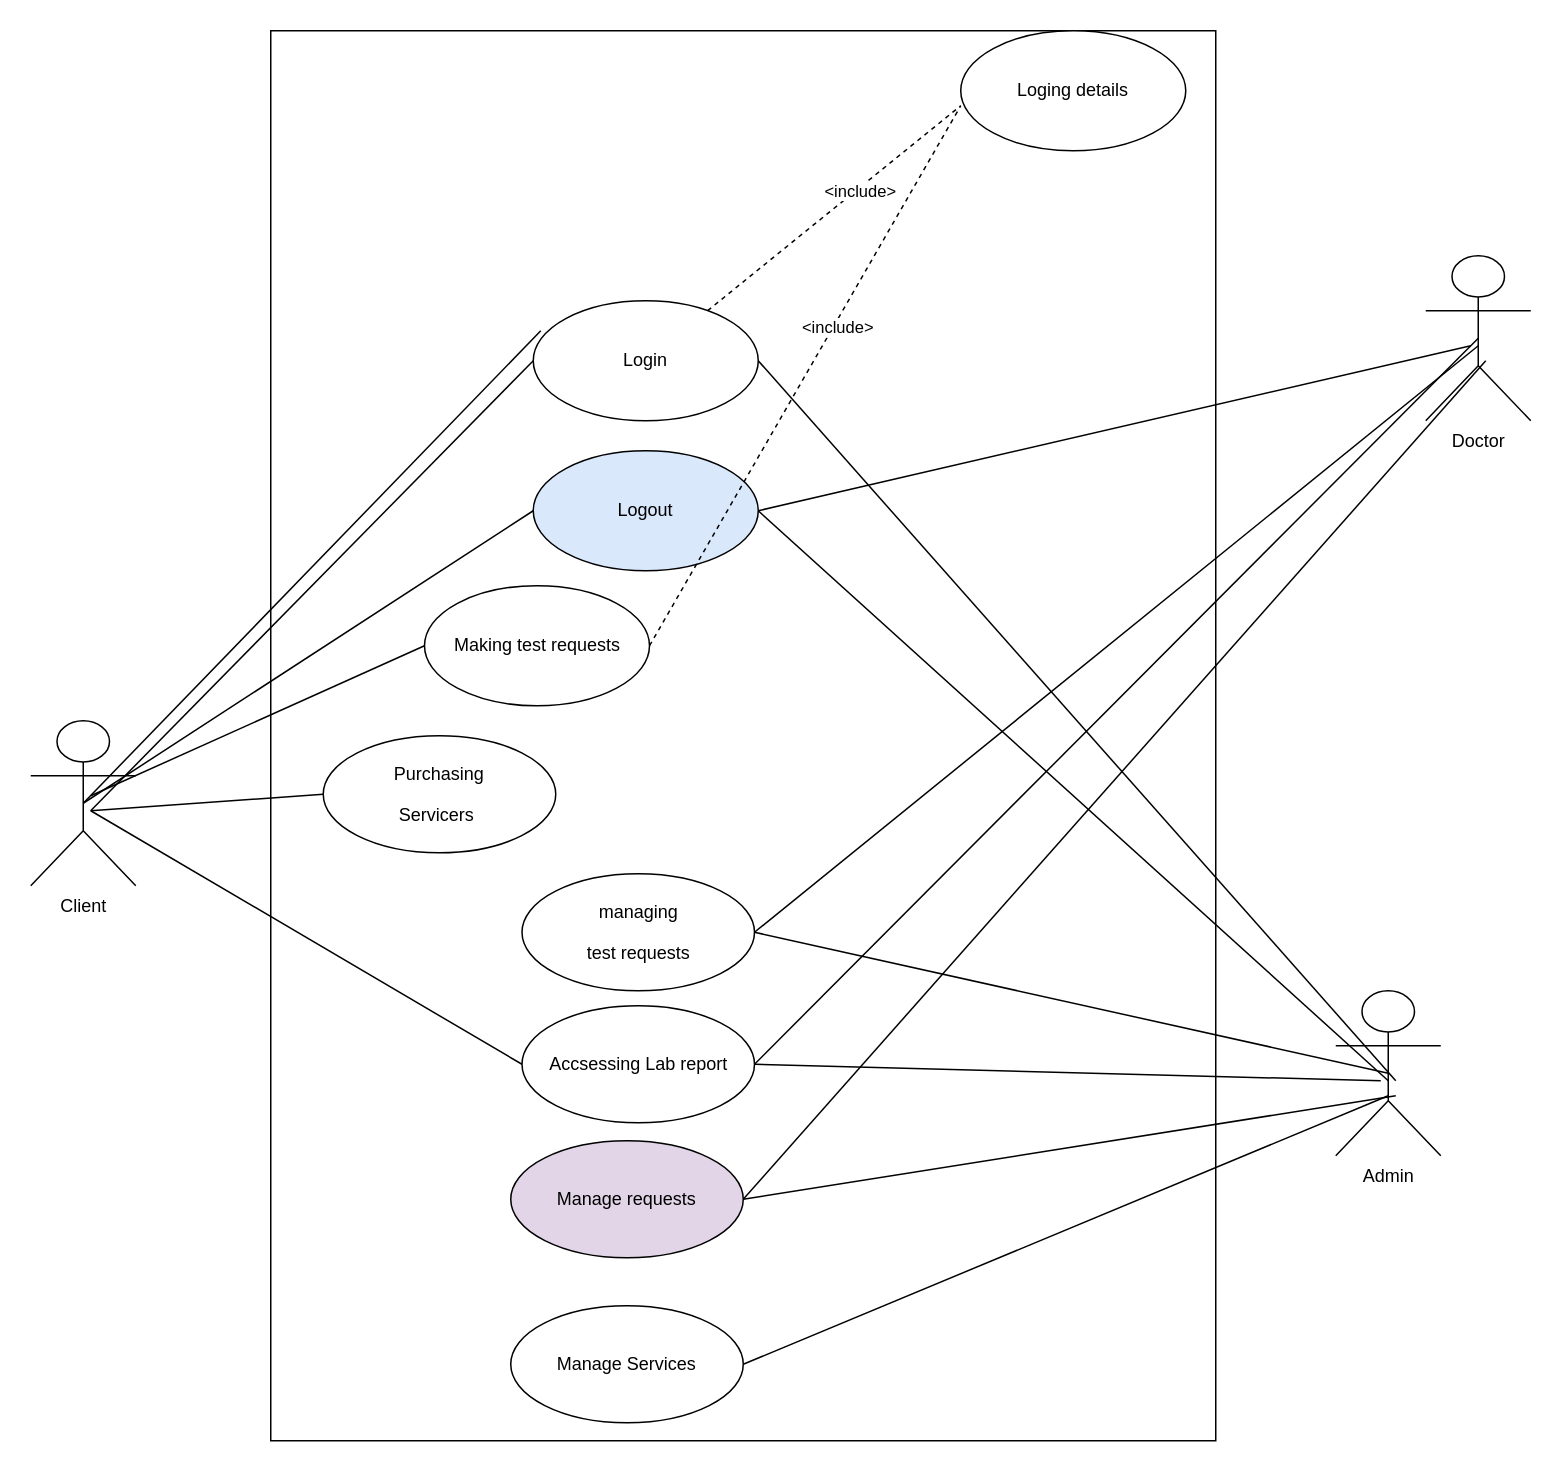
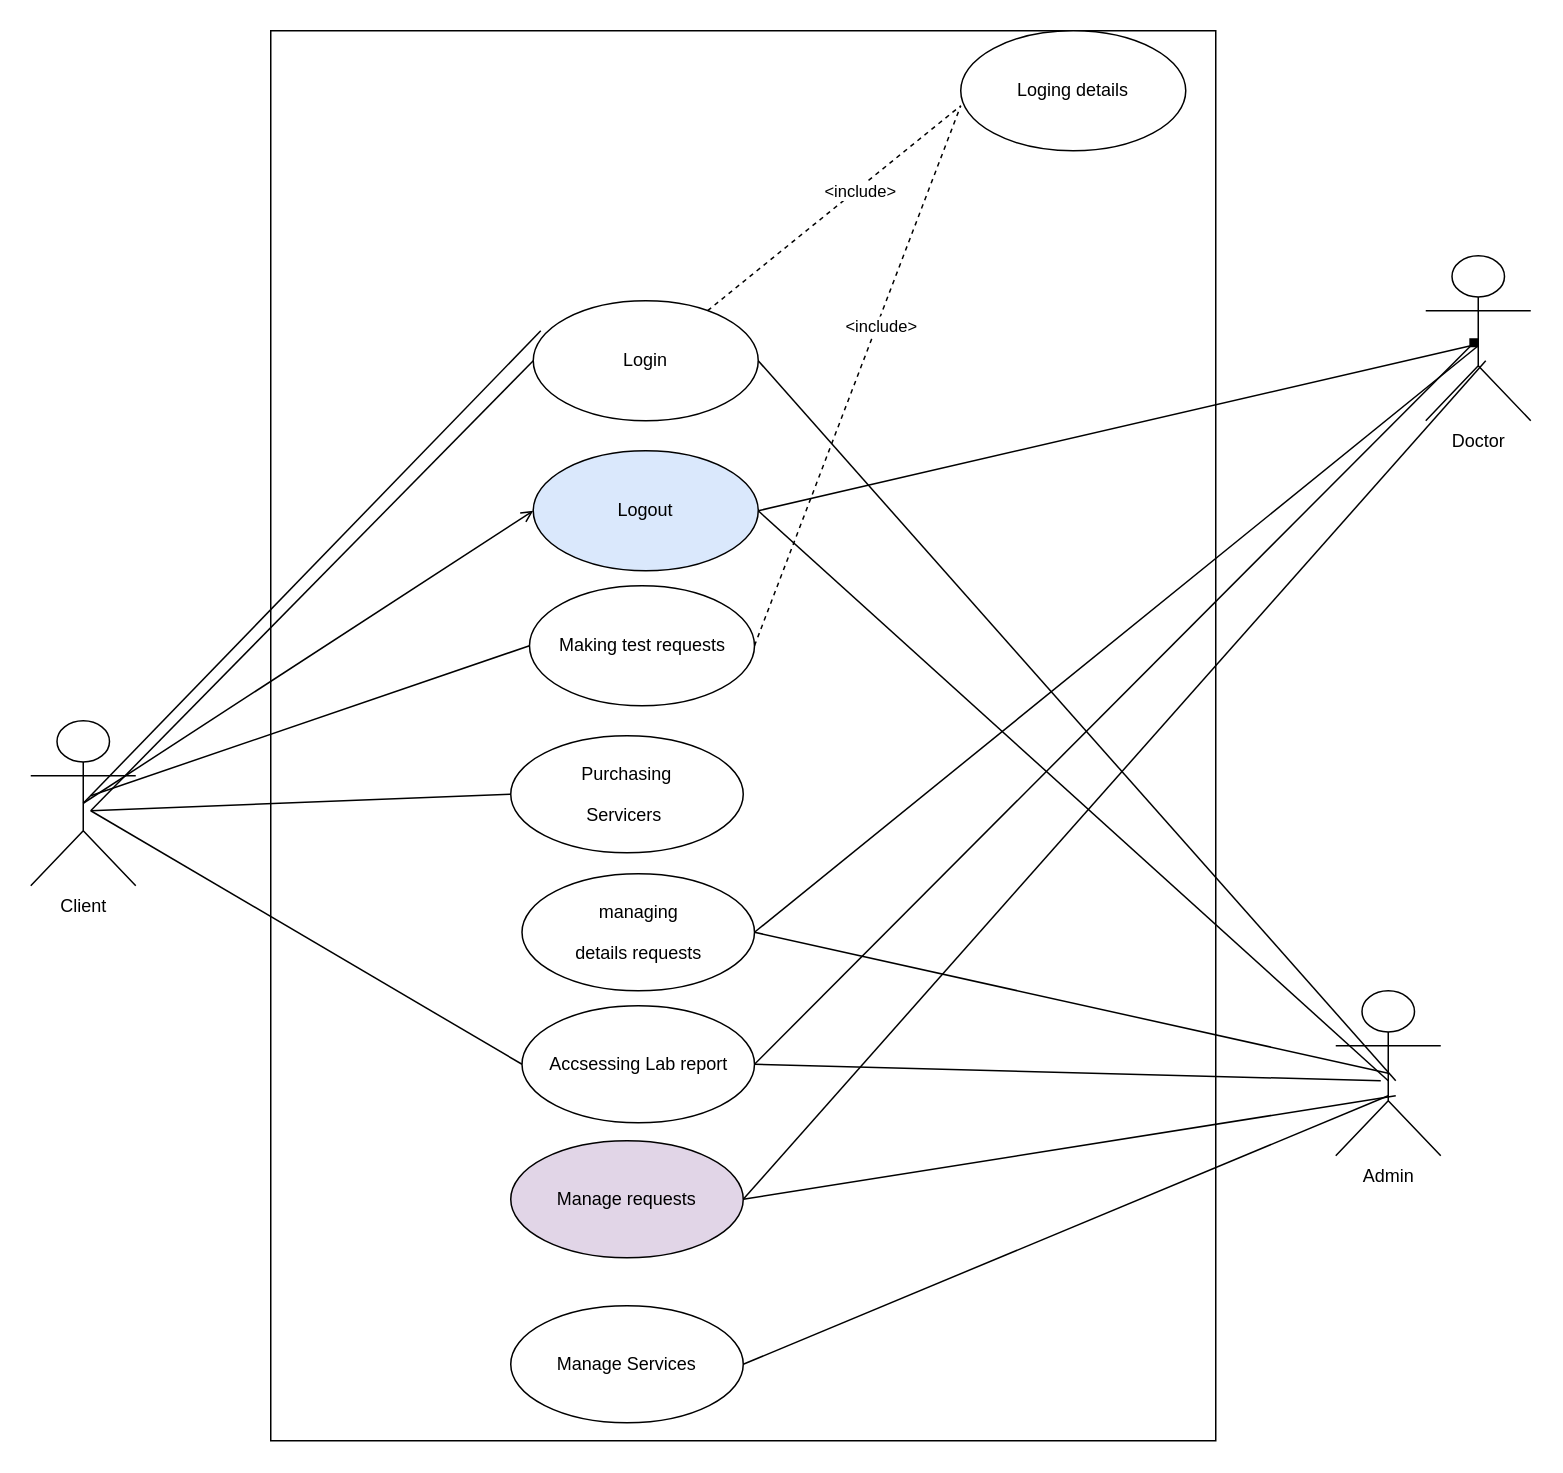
(1473, 343) -> (1469, 348)
(528, 514) -> (527, 515)
(537, 646) -> (642, 646)
(440, 794) -> (627, 794)
(639, 932) -> (639, 932)
